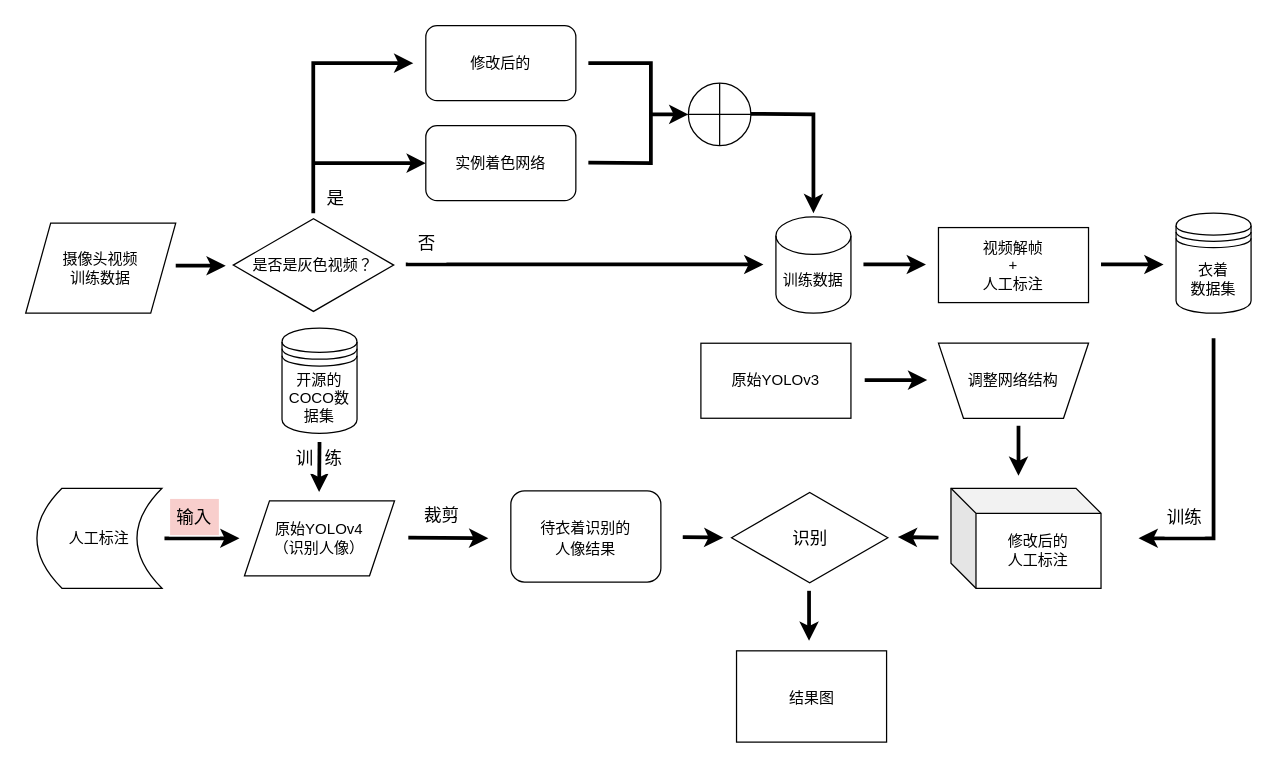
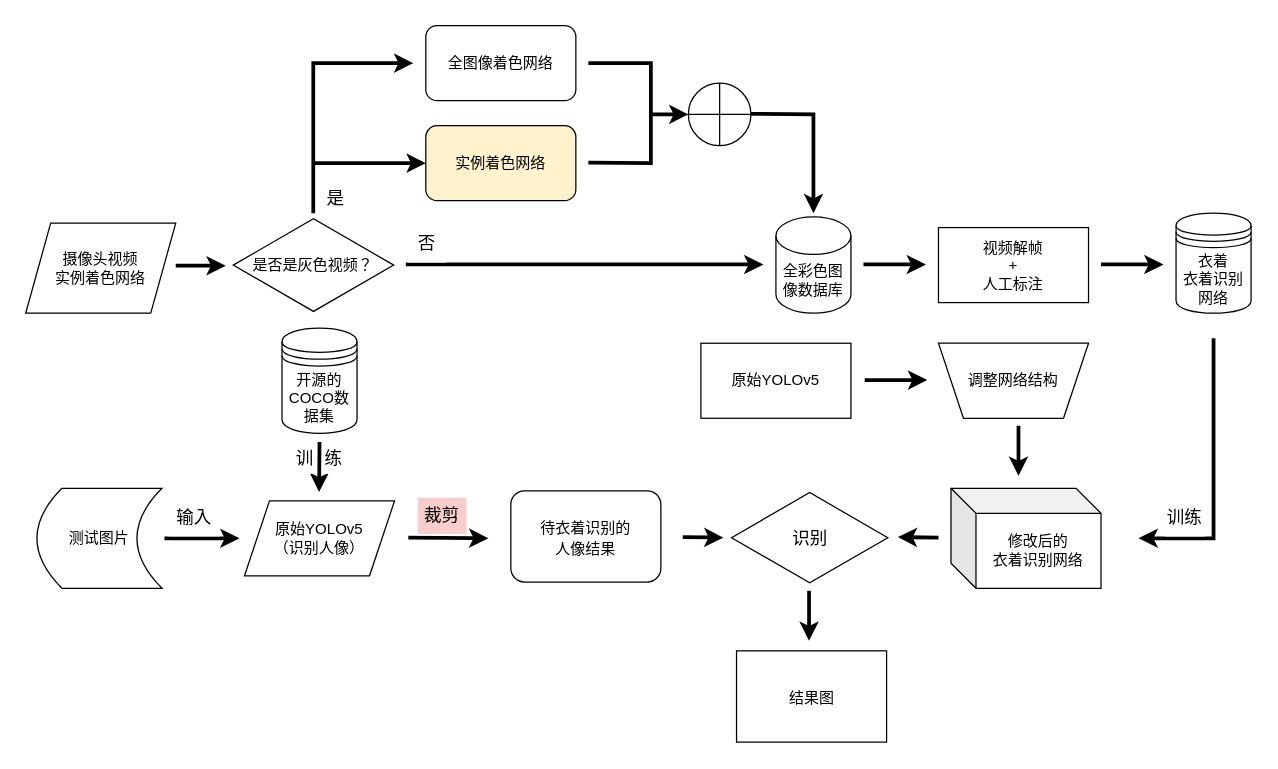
(501, 63) -> (501, 63)
(501, 163) -> (501, 163)
(101, 268) -> (101, 268)
(1213, 279) -> (1213, 279)
(813, 281) -> (813, 281)
(776, 381) -> (776, 381)
(442, 516) -> (442, 516)
(194, 517) -> (194, 517)
(99, 538) -> (99, 538)
(319, 538) -> (319, 538)
(1038, 551) -> (1038, 551)
